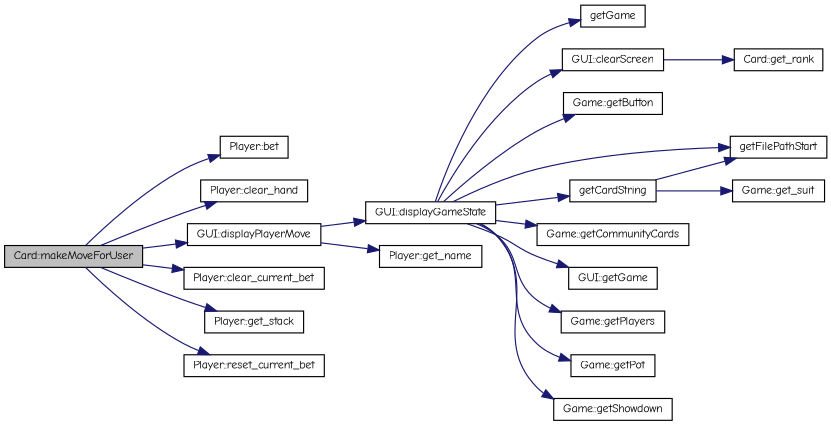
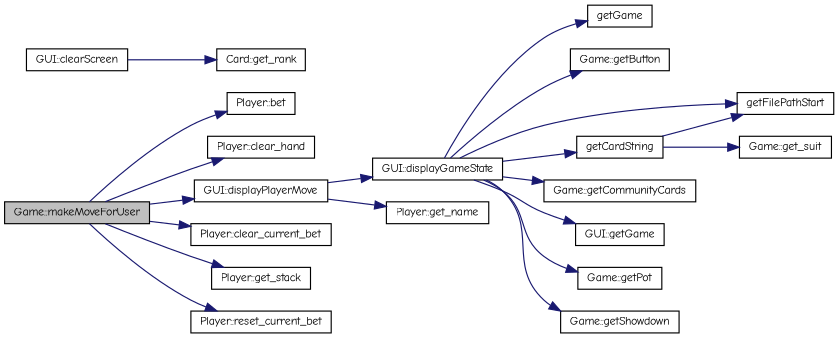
(486, 130) -> none
(74, 256) -> (77, 213)
(613, 322) -> none
